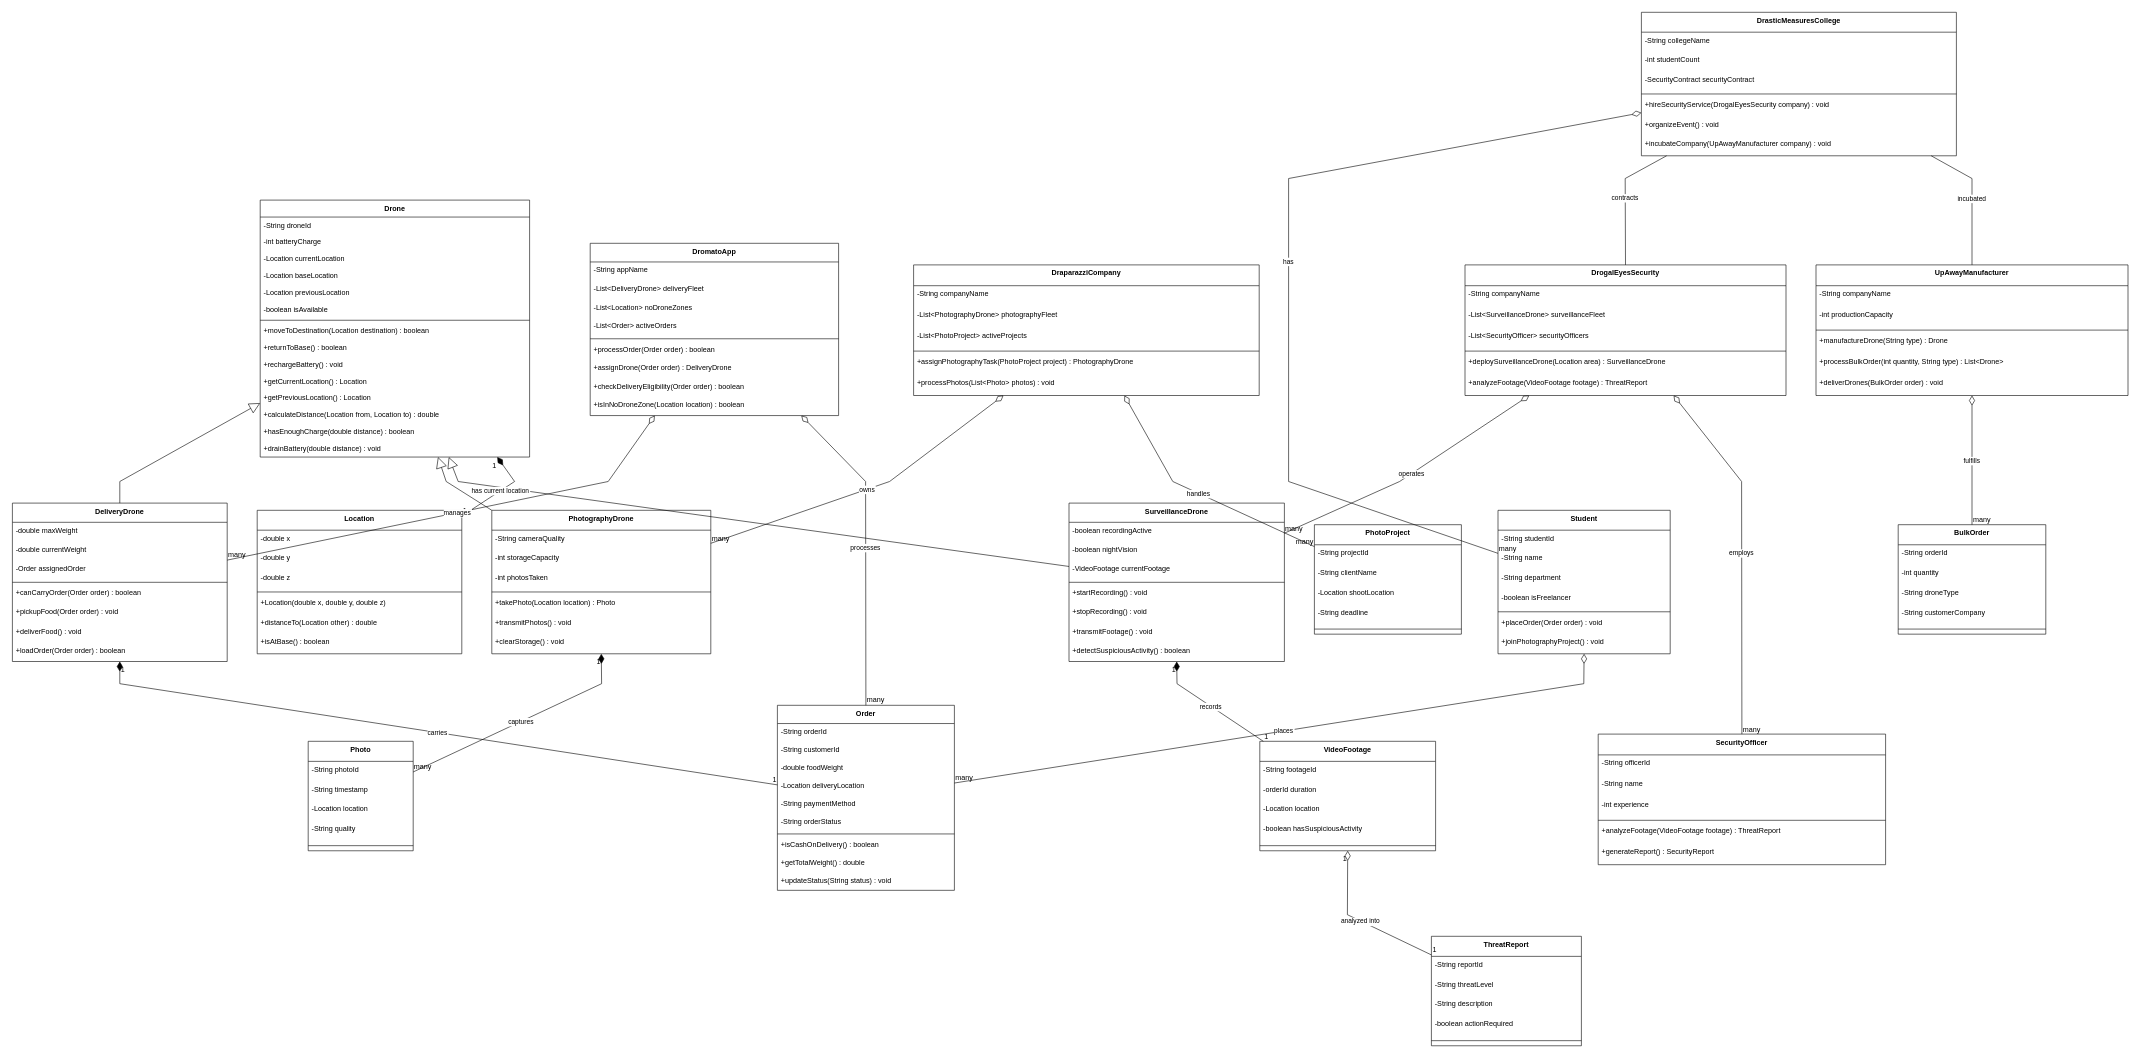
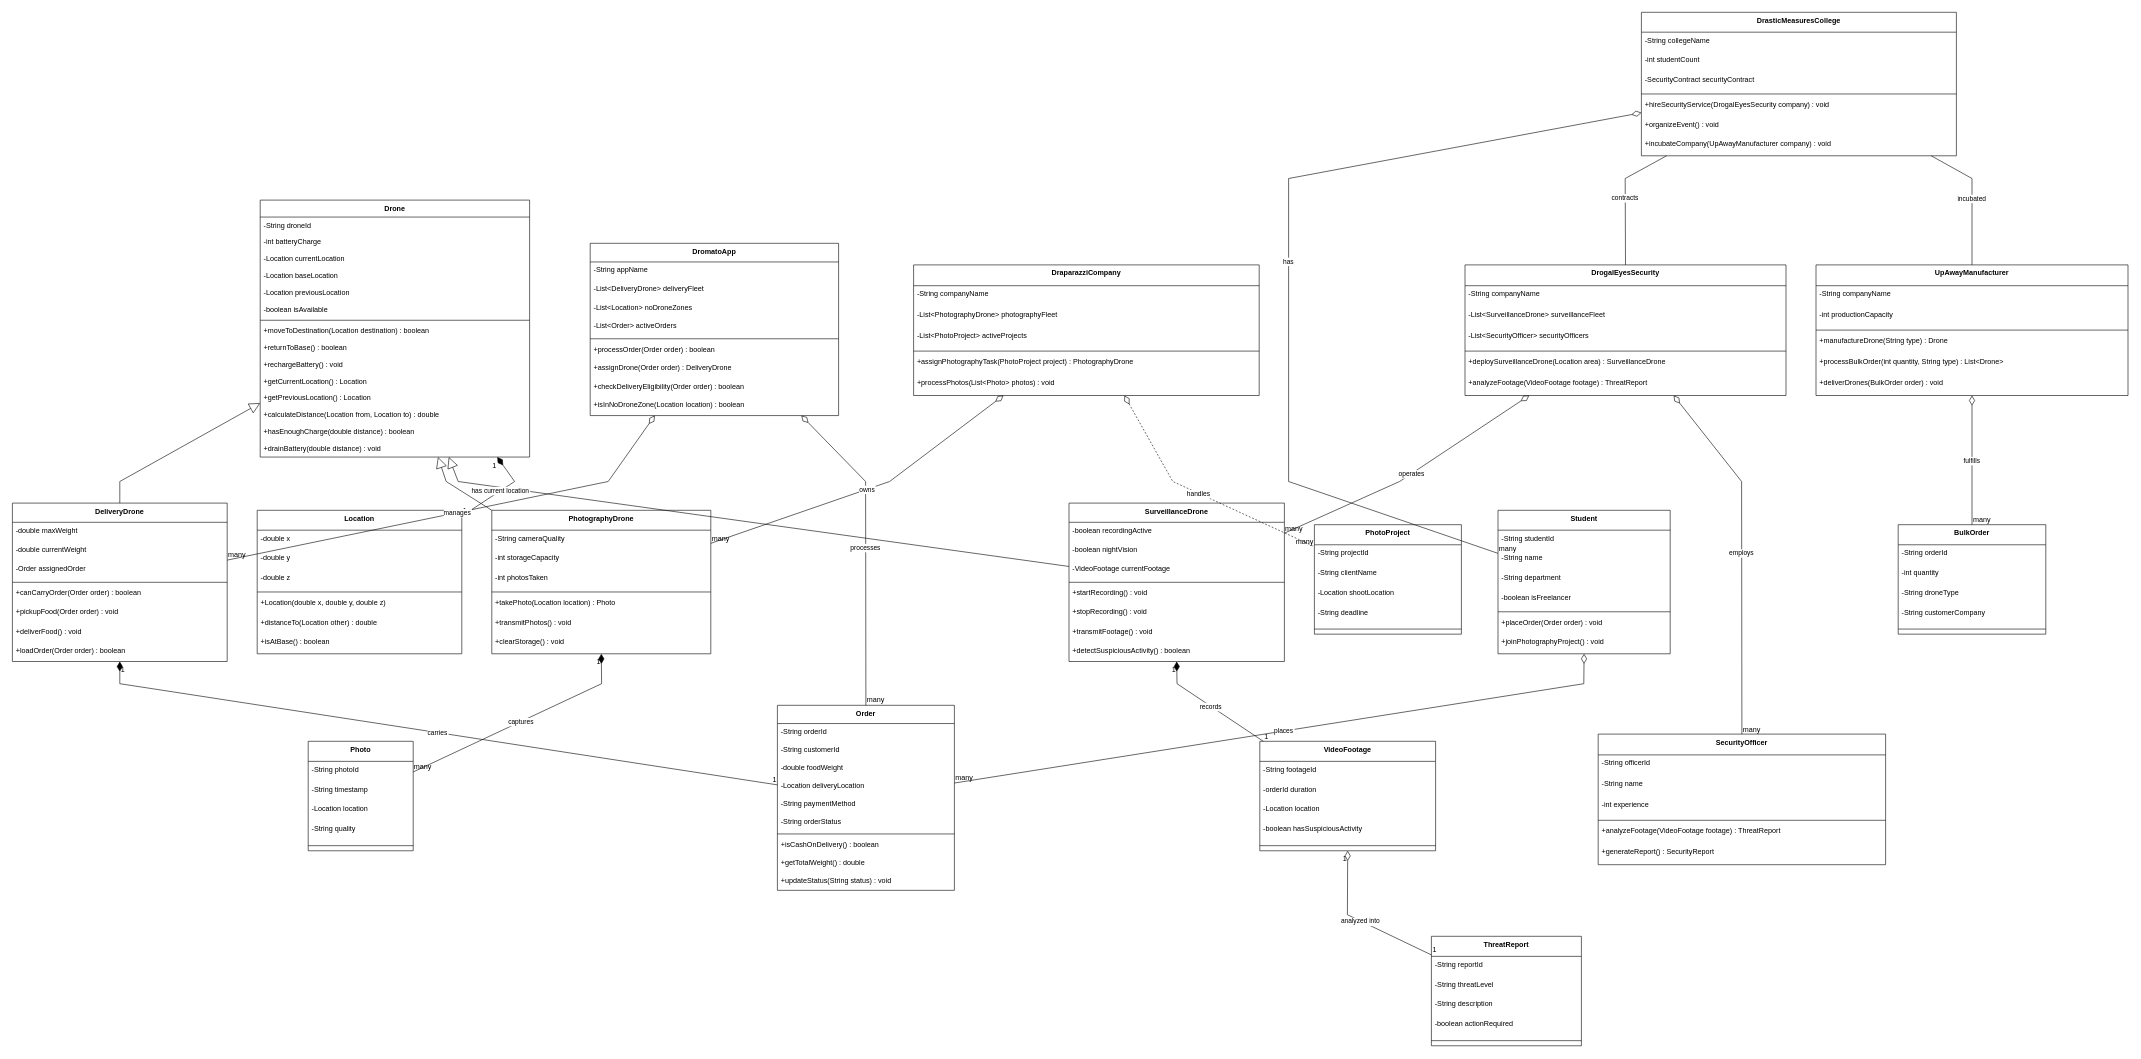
(1259, 521) -> (1259, 521)
